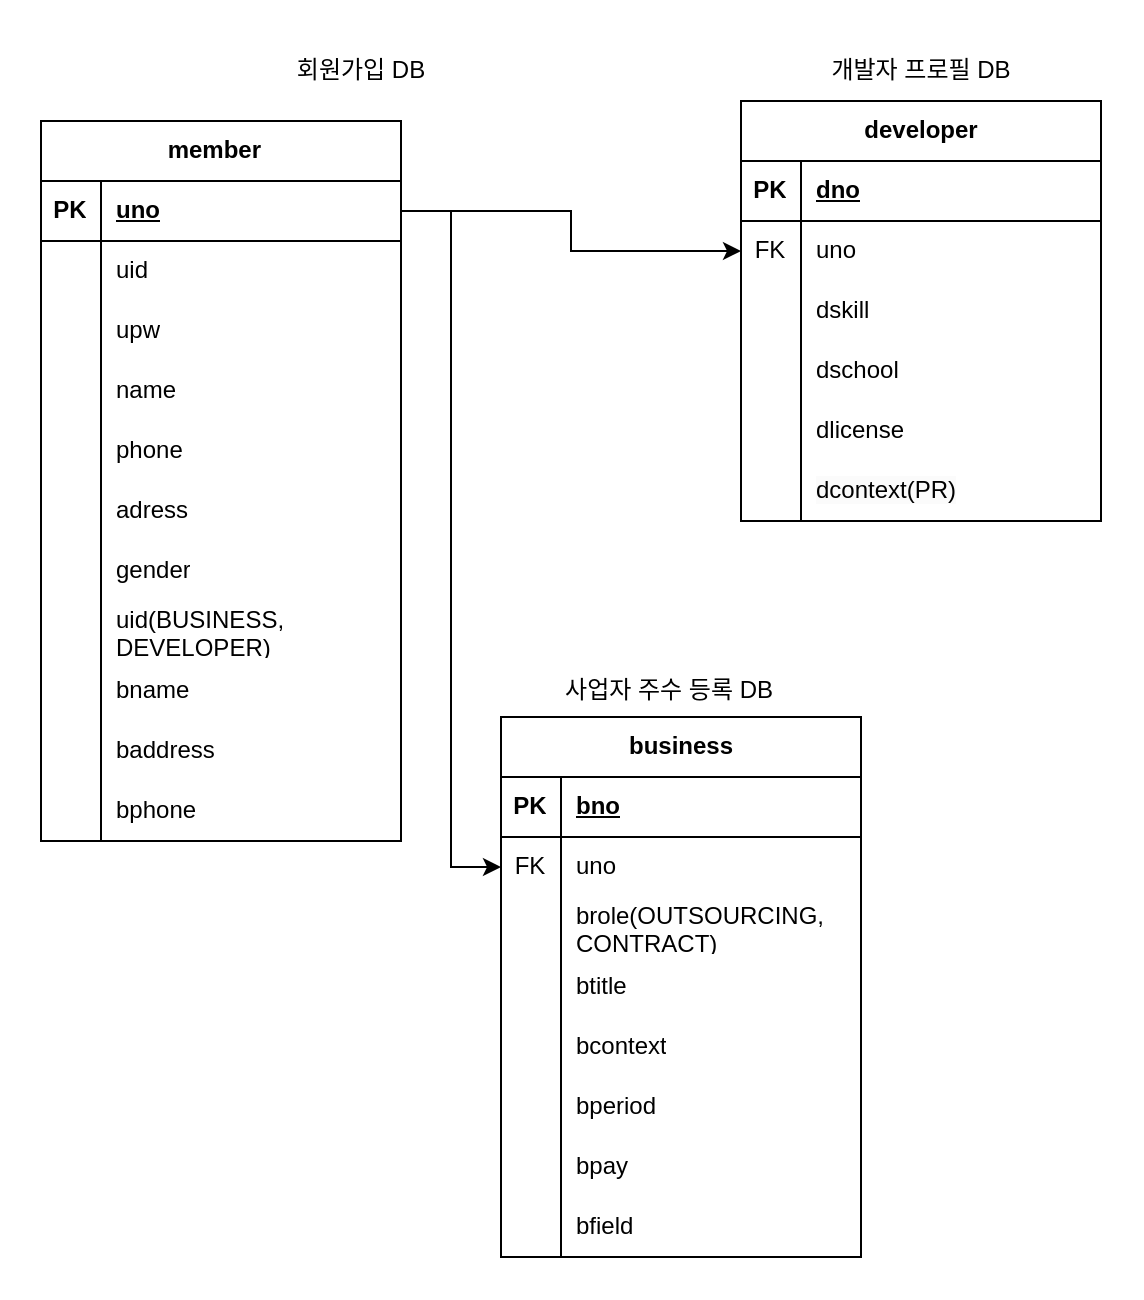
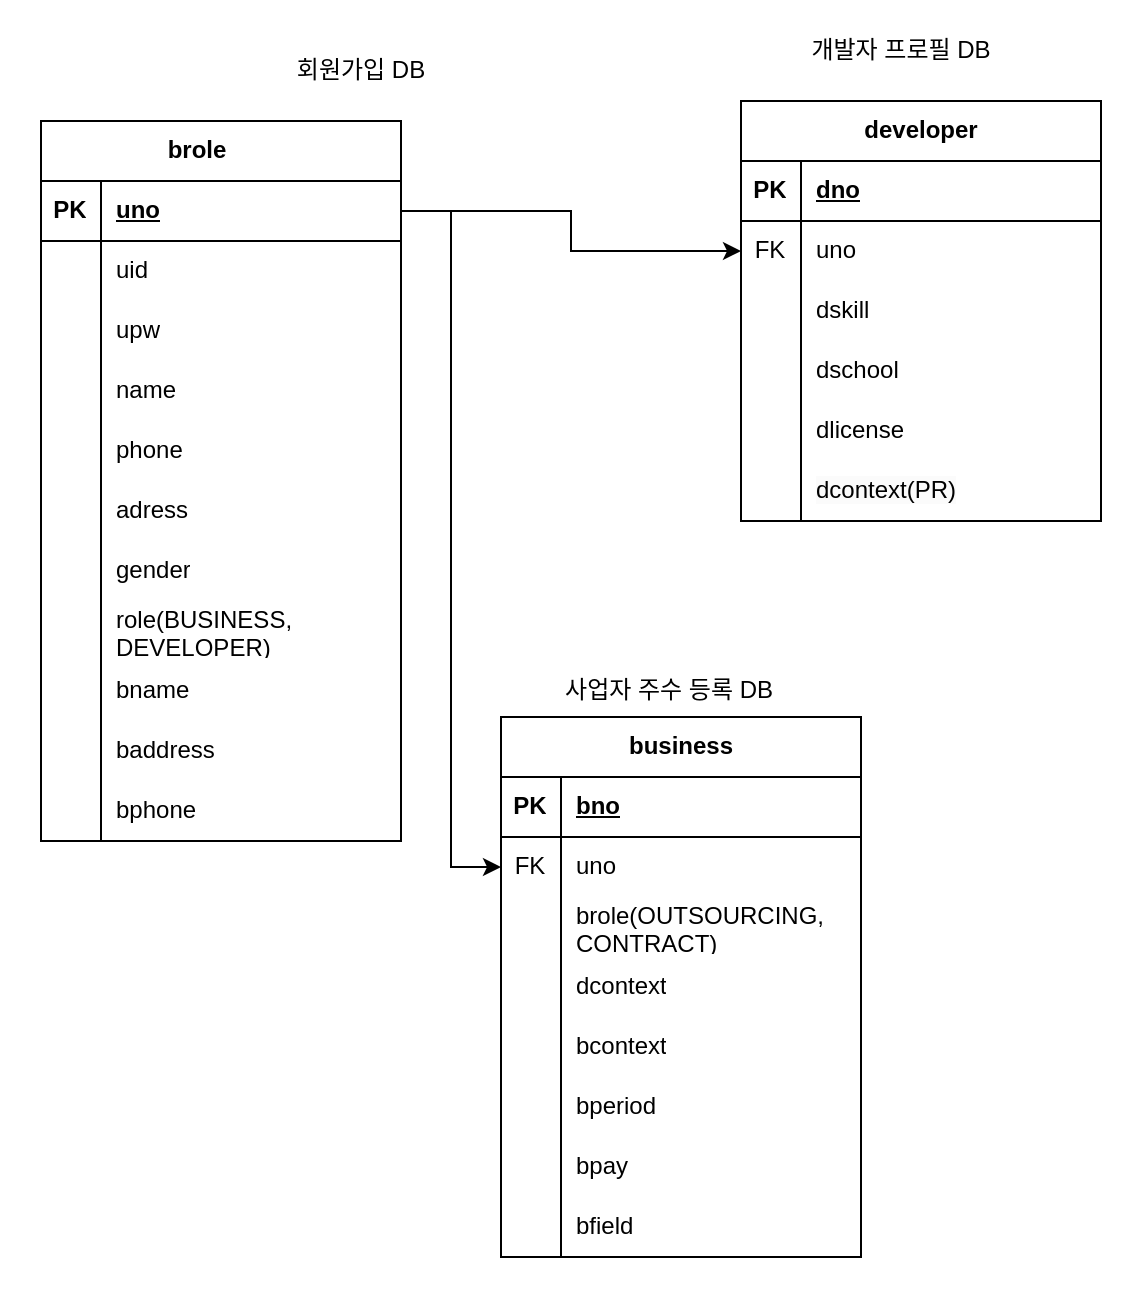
(921, 71) -> (901, 51)
(222, 151) -> (222, 151)
(259, 631) -> (259, 631)
(611, 987) -> (631, 987)
